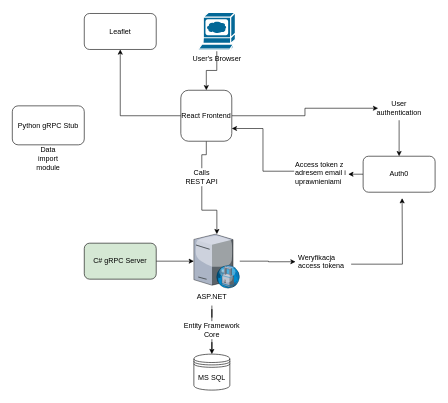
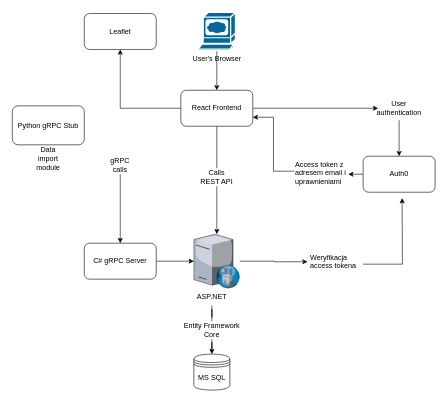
(206, 116) -> (217, 108)
none -> (120, 165)
(202, 177) -> (217, 177)
none -> (120, 237)
(120, 261) -> (120, 261)
(324, 264) -> (336, 264)
